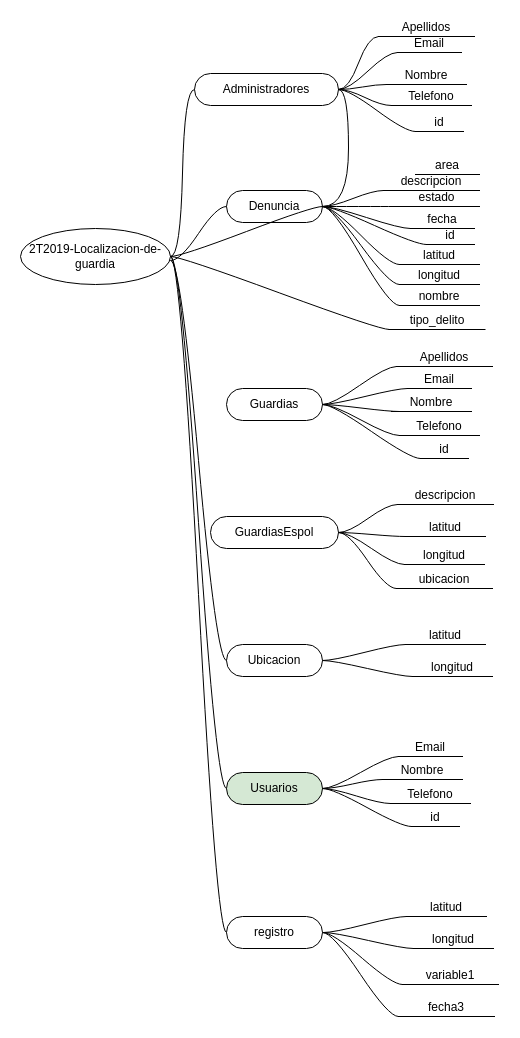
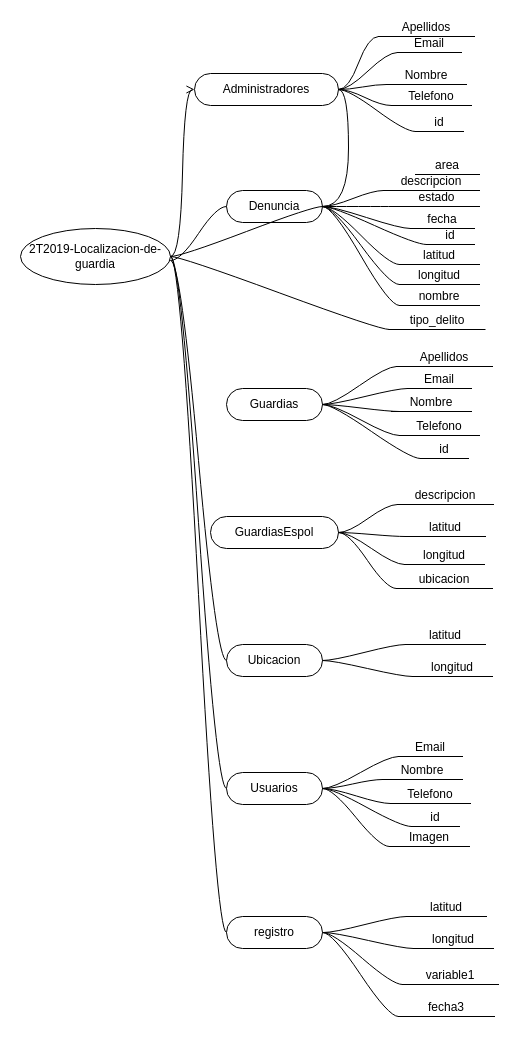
(188, 102) -> (187, 103)
(275, 789) -> (275, 789)
none -> (357, 819)
none -> (430, 839)
